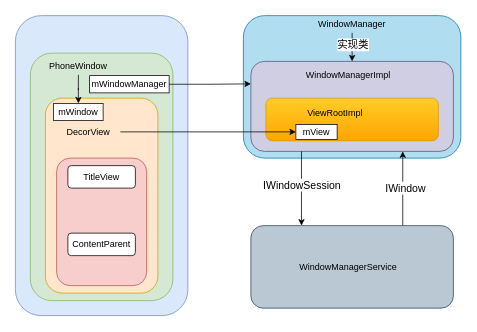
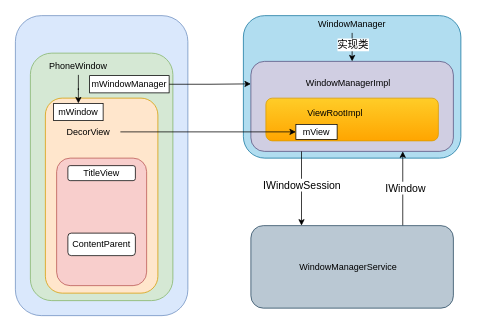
(348, 75) -> (348, 83)
(102, 177) -> (102, 173)
